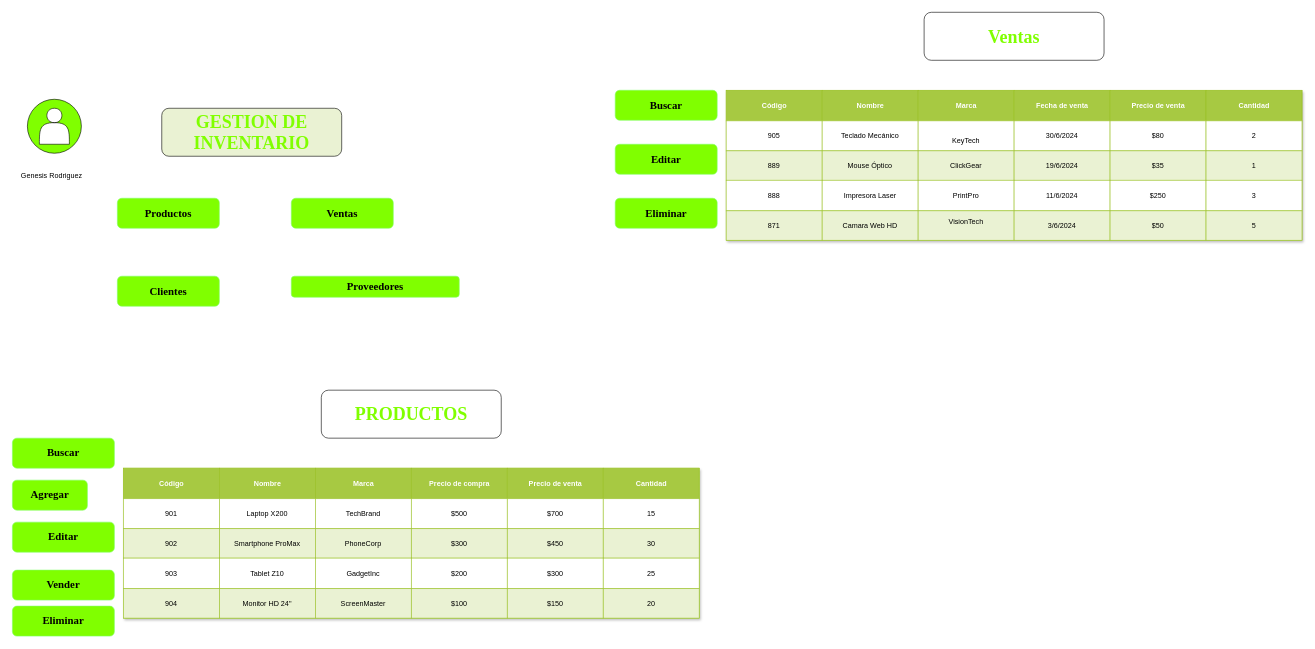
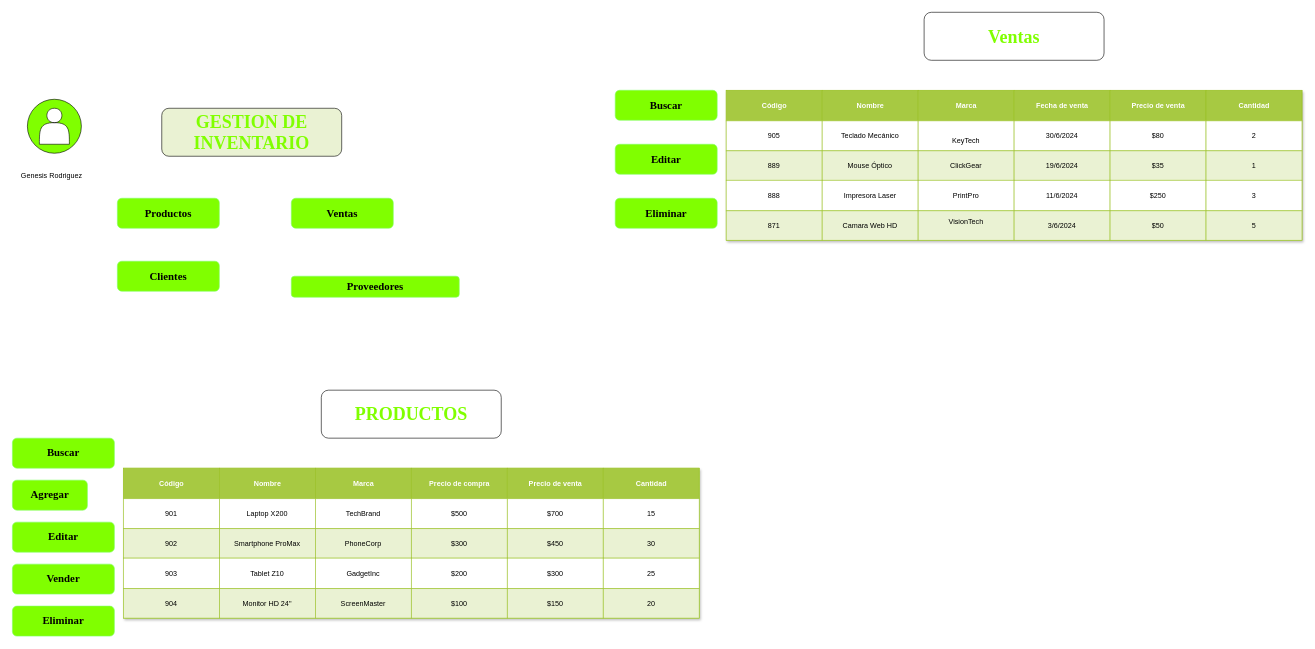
(168, 291) -> (168, 276)
(63, 585) -> (63, 579)
